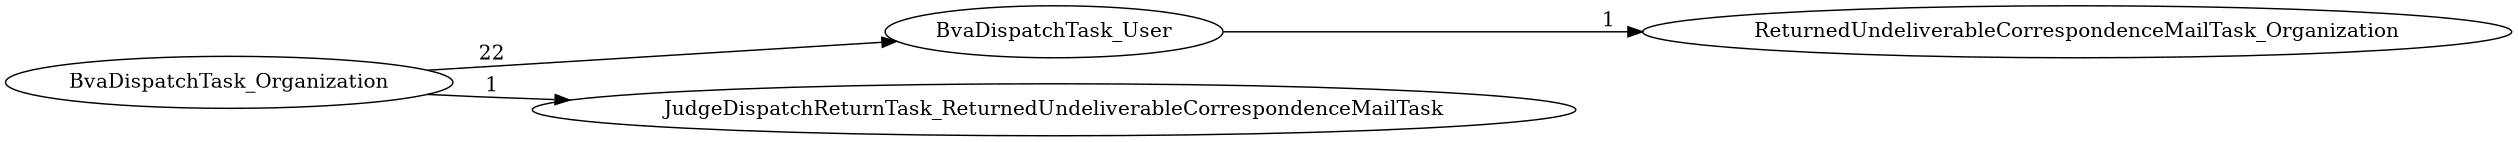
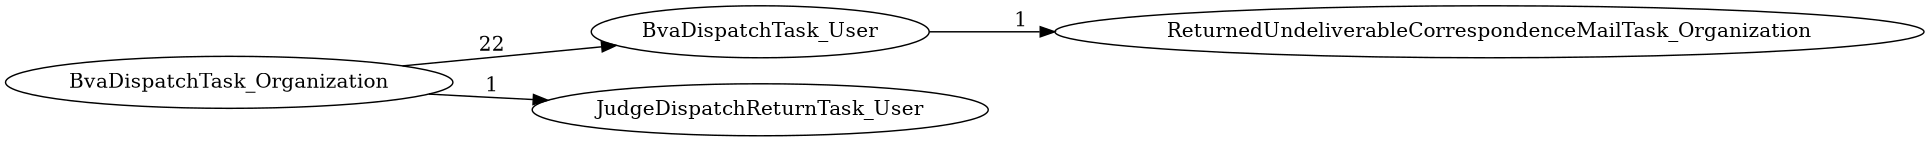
(1054, 110) -> (760, 110)
